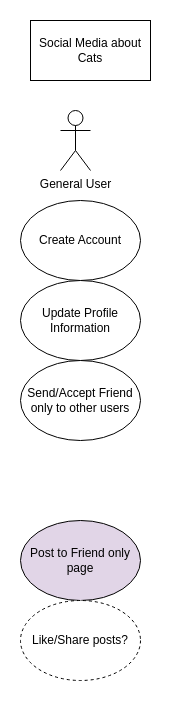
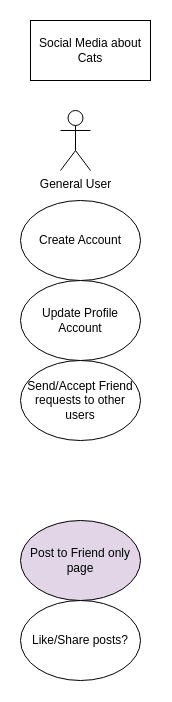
(81, 321) -> (81, 321)
(81, 401) -> (81, 401)
(81, 641) -> (81, 641)
